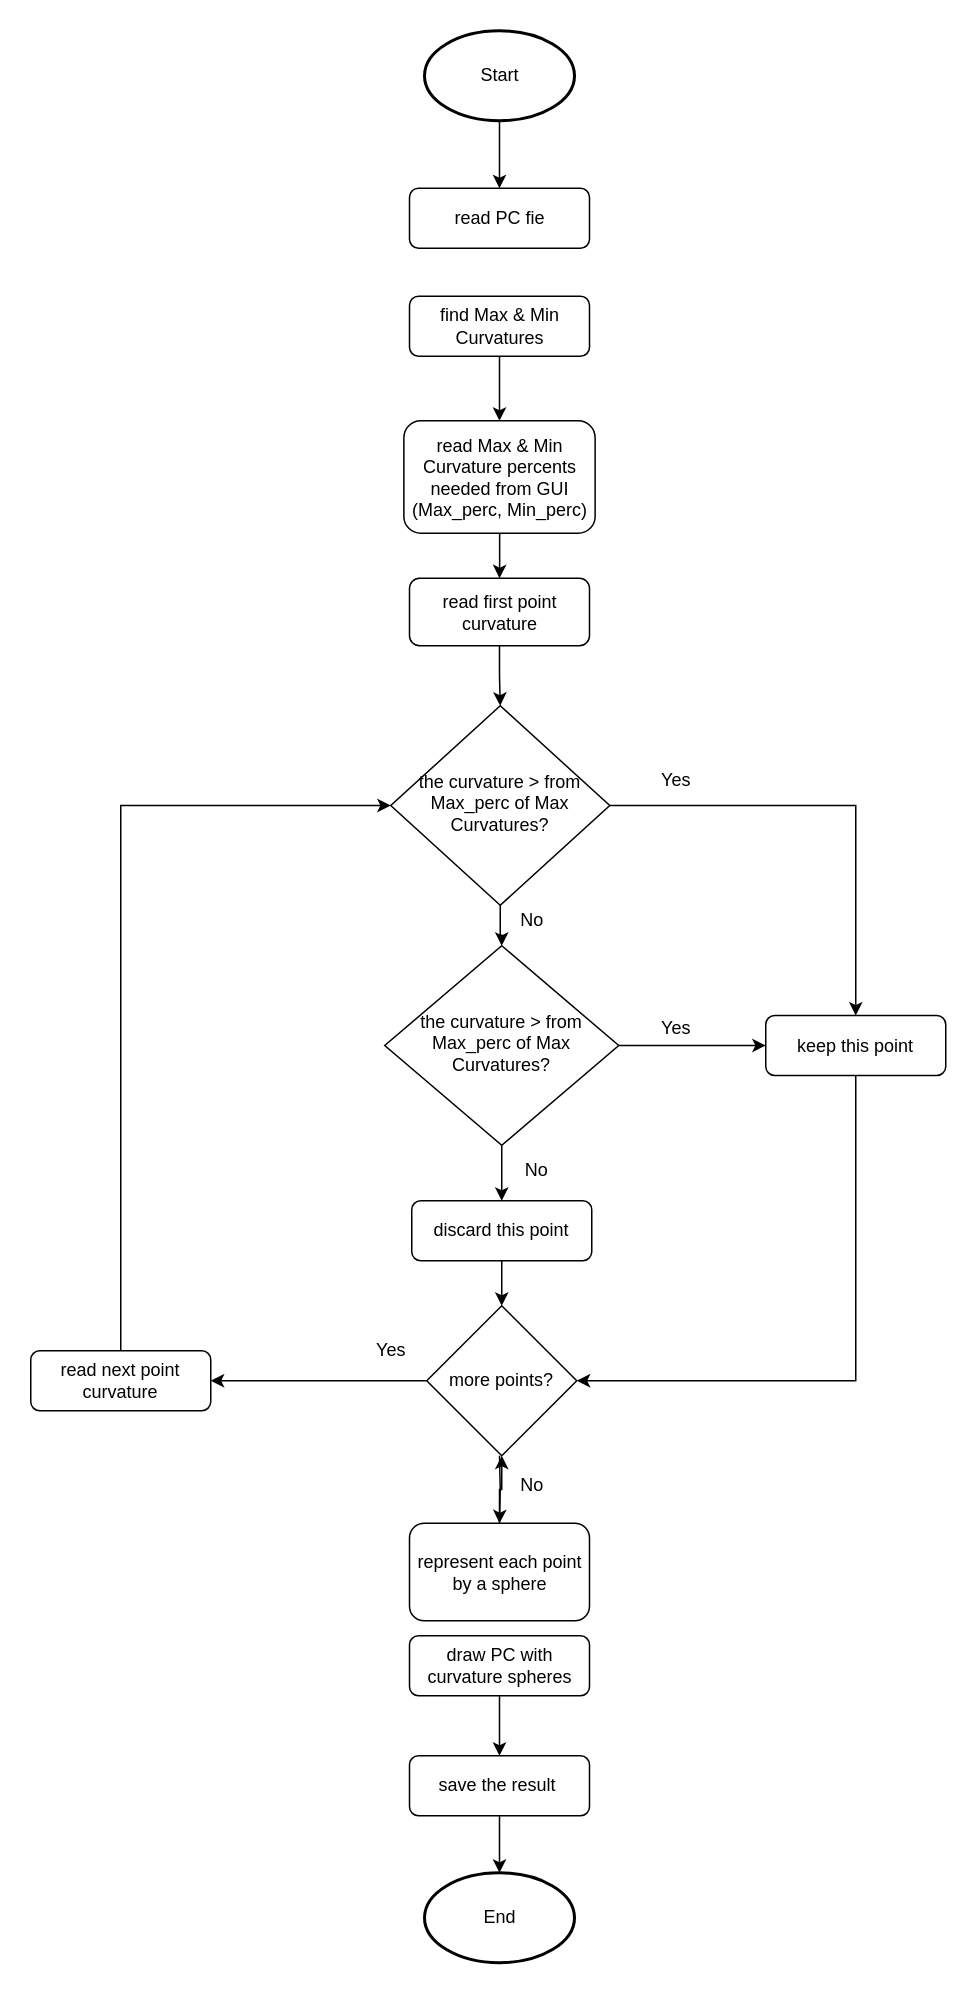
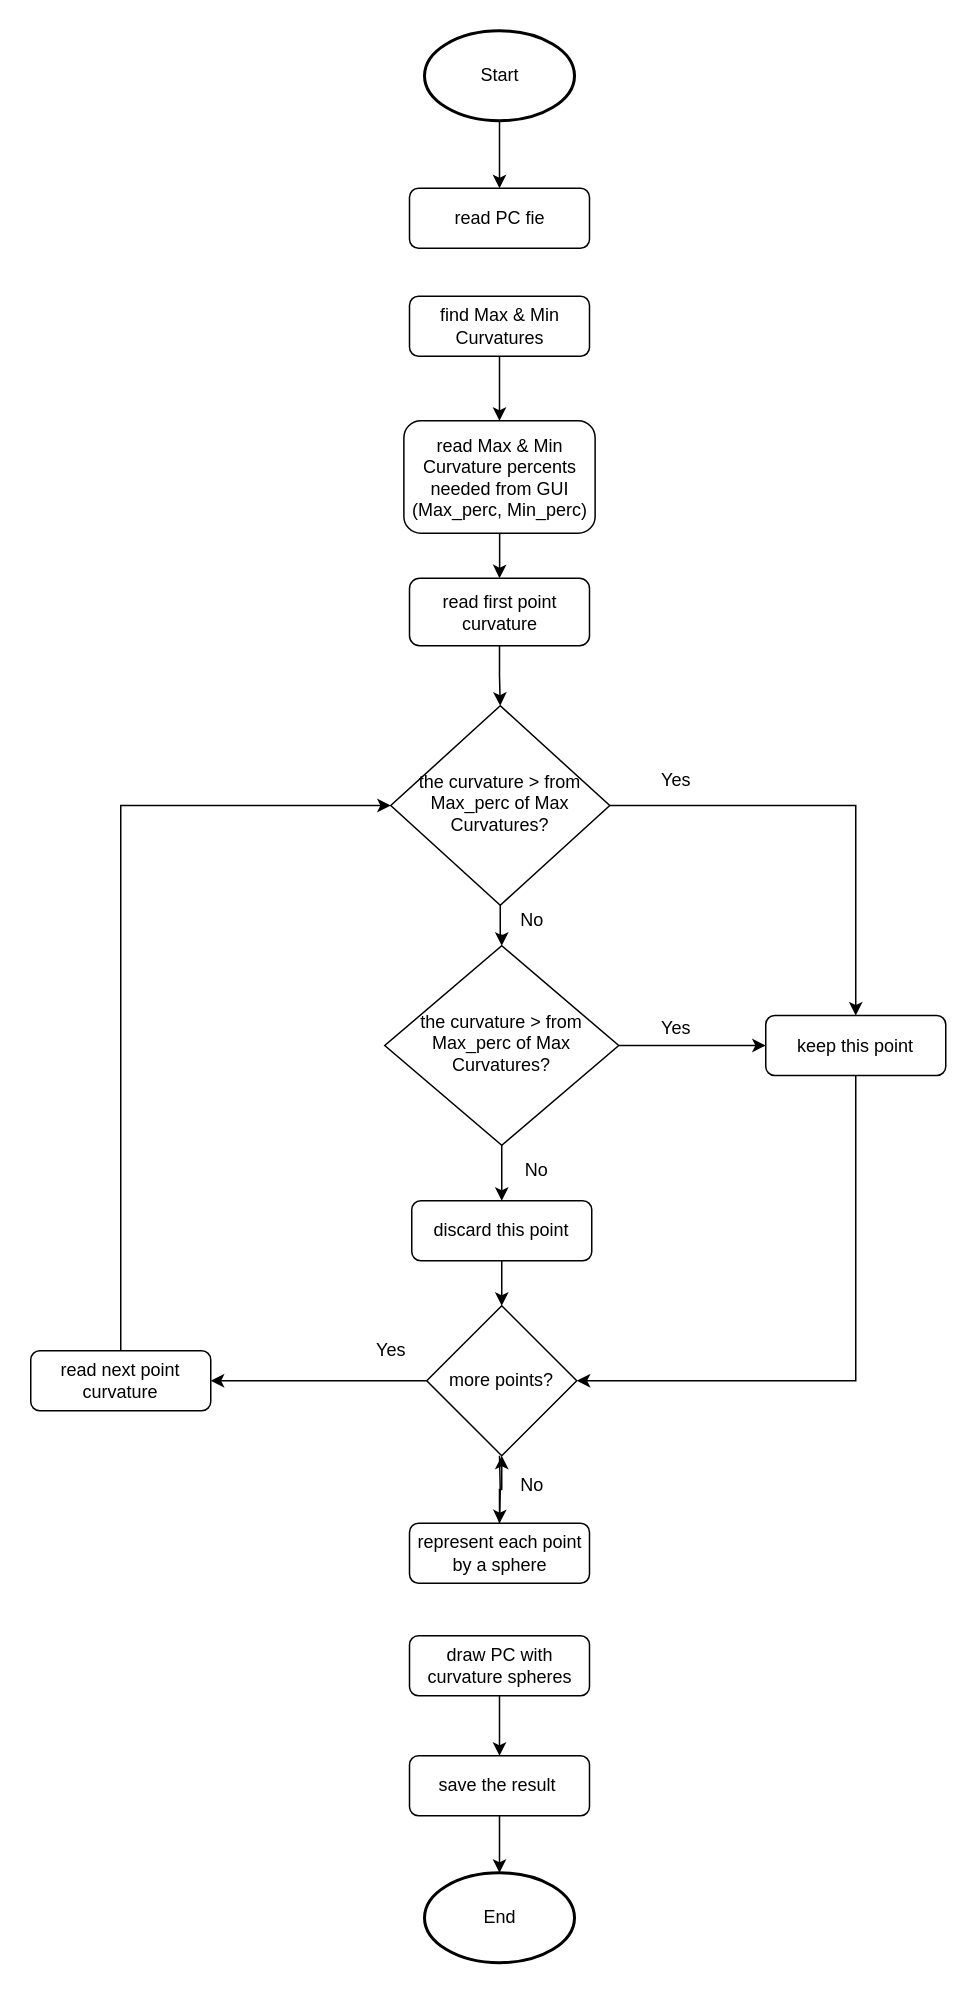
(500, 1572) -> (500, 1553)
